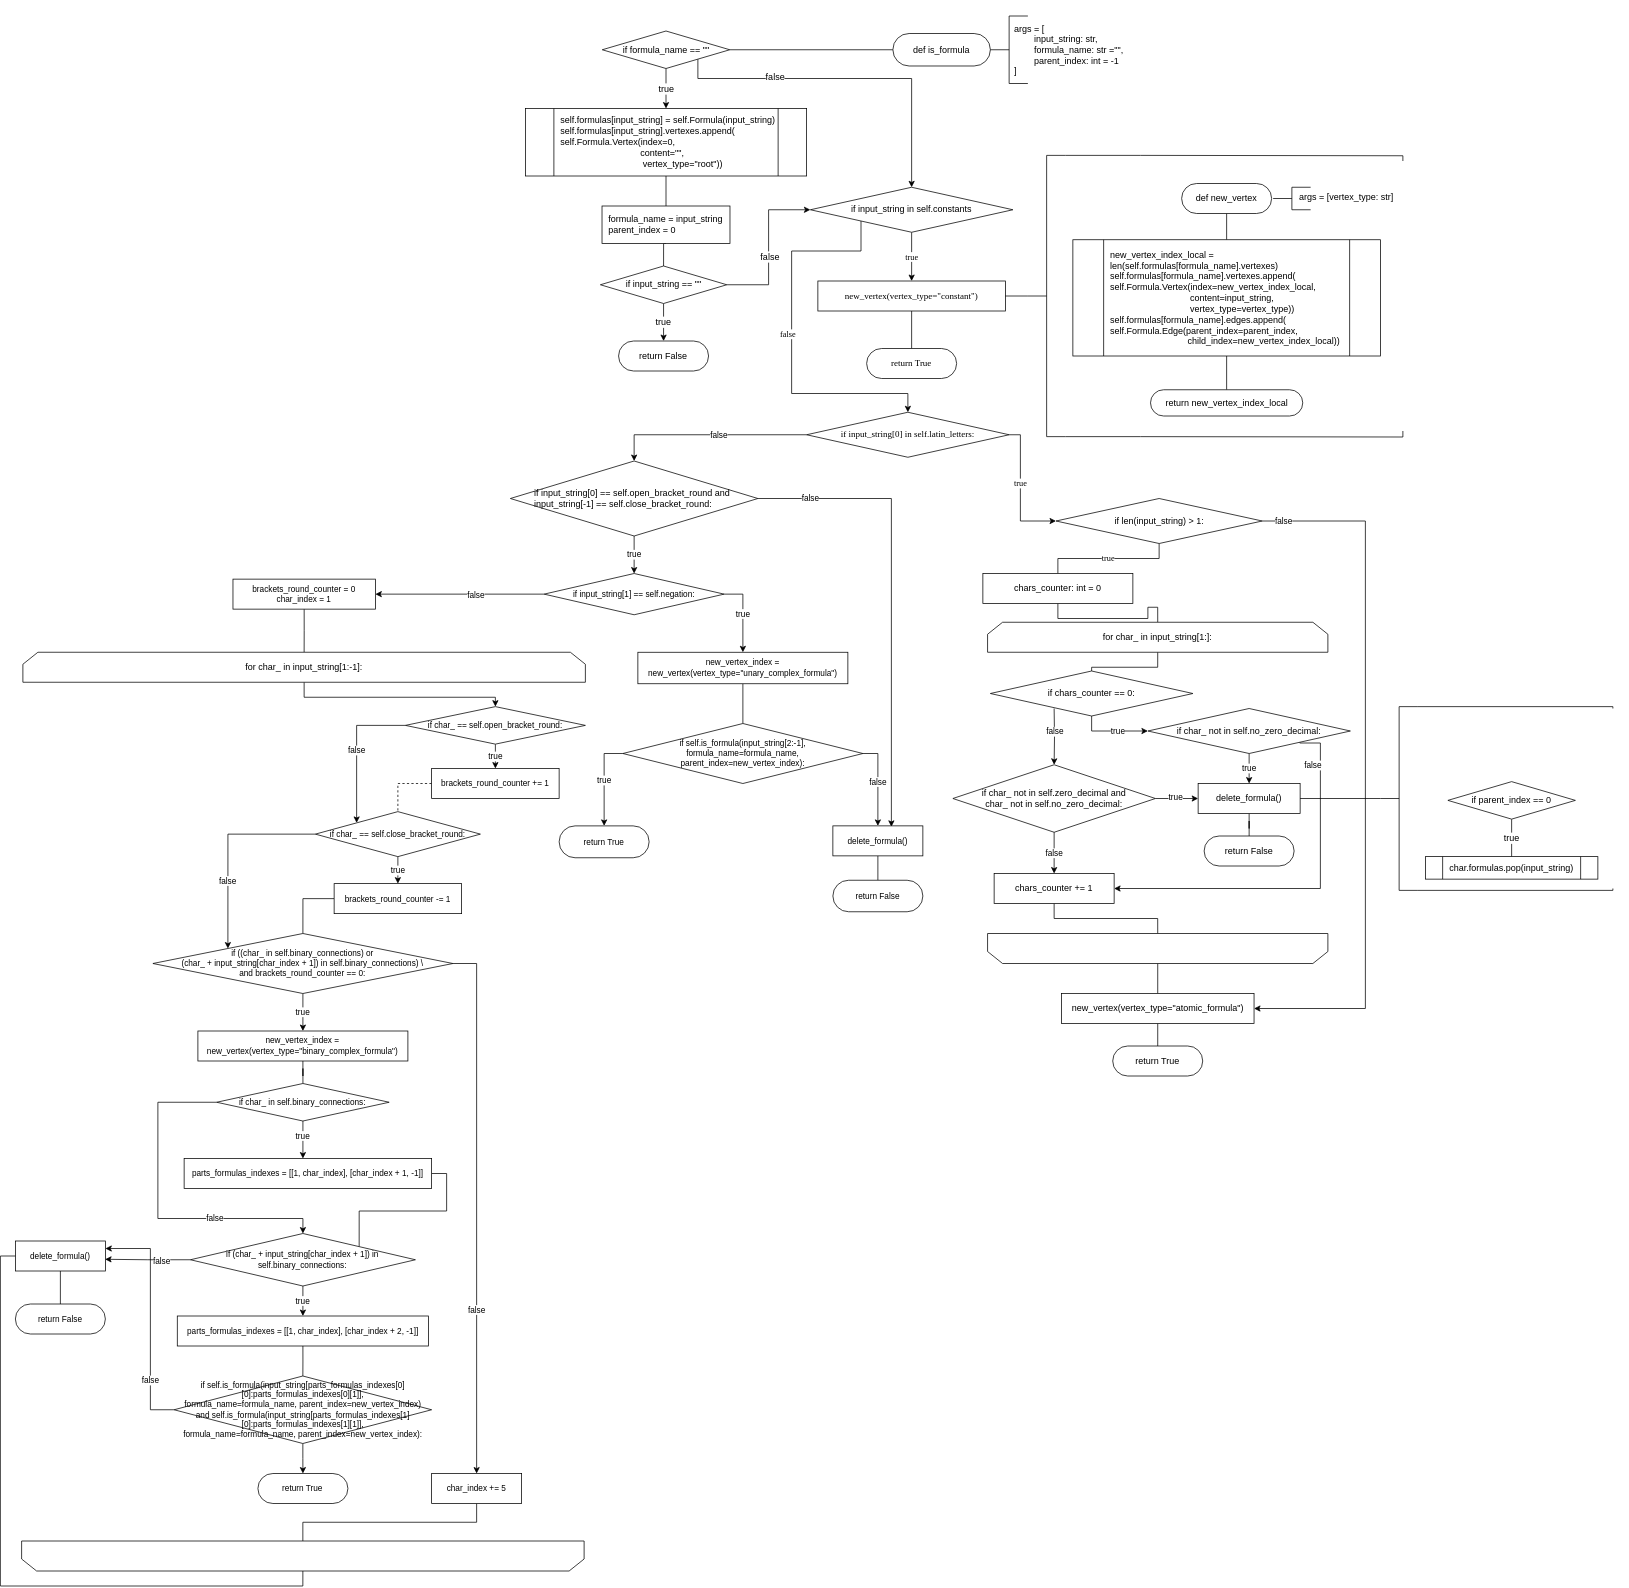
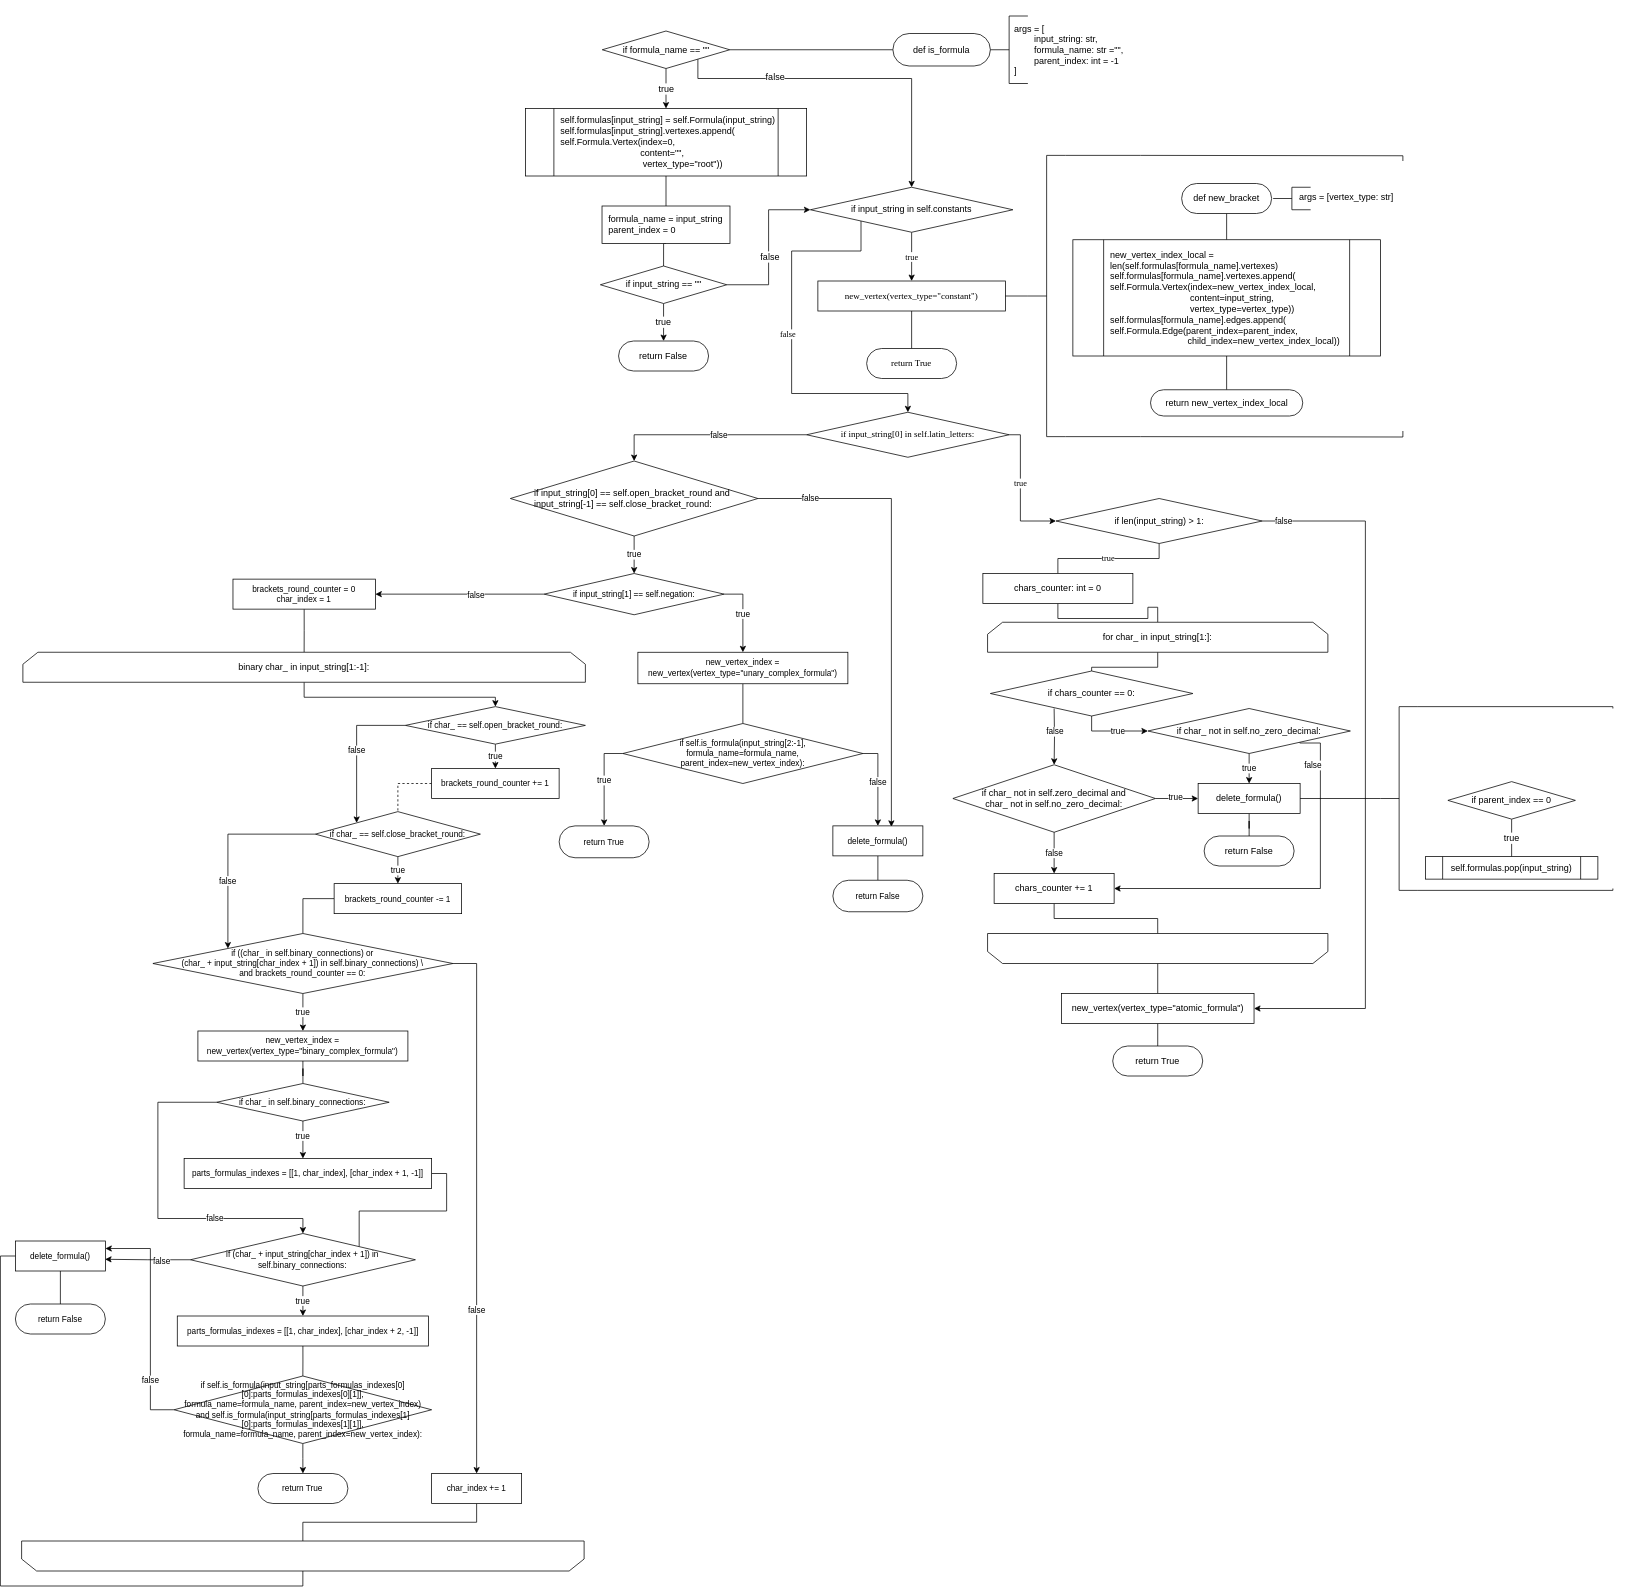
(1227, 198) -> (1227, 198)
(304, 667) -> (304, 667)
(1512, 868) -> (1512, 868)
(477, 1488) -> (477, 1488)
